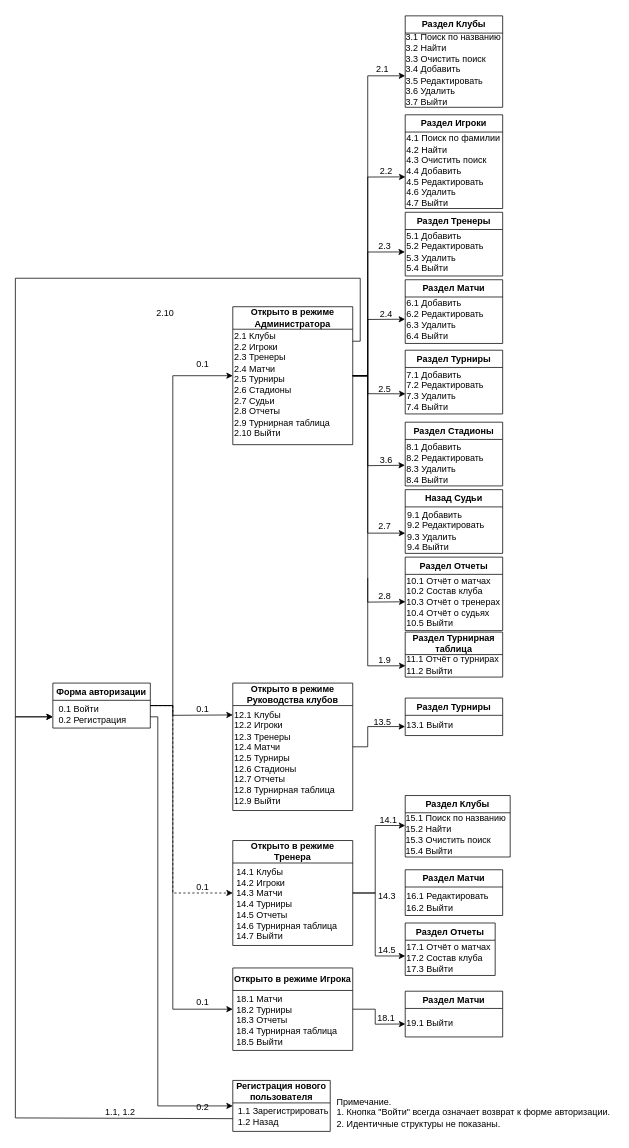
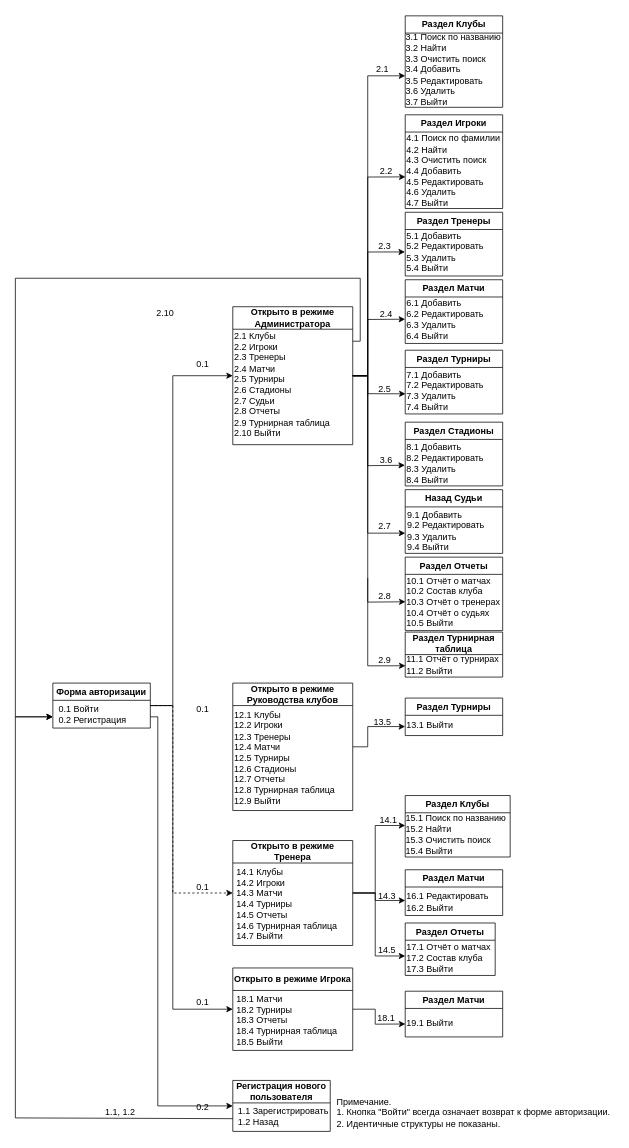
(385, 660) -> (385, 660)
(185, 715) -> none
none -> (388, 900)
